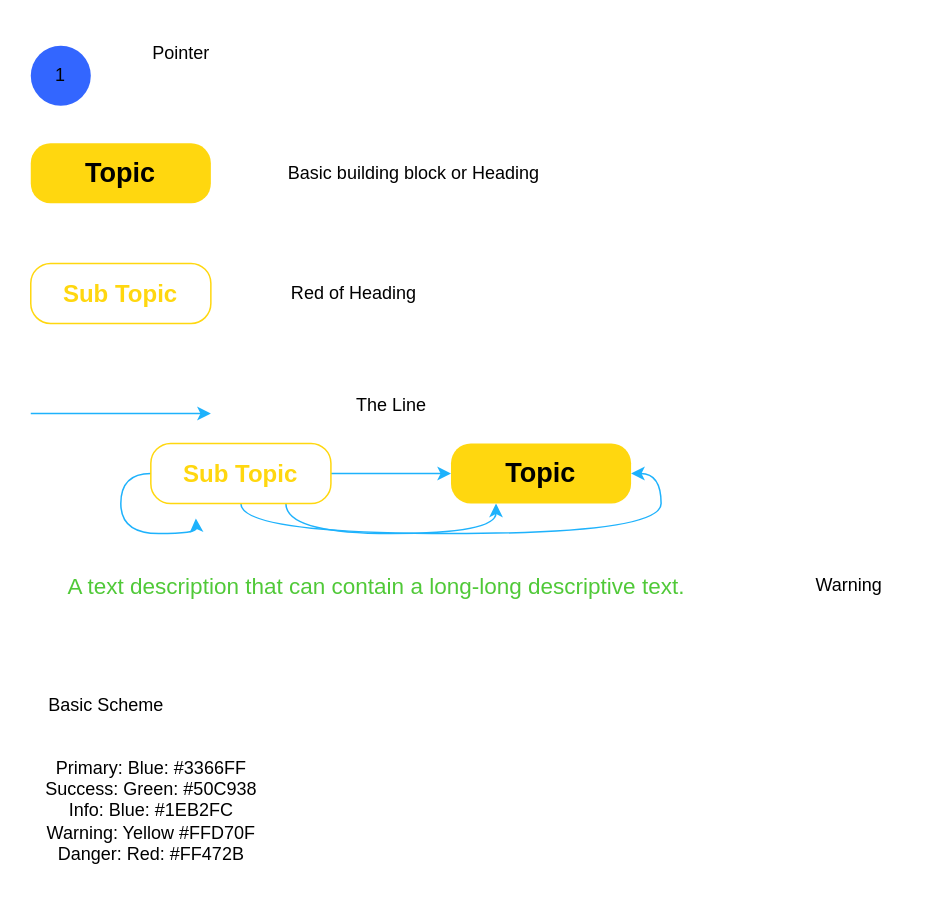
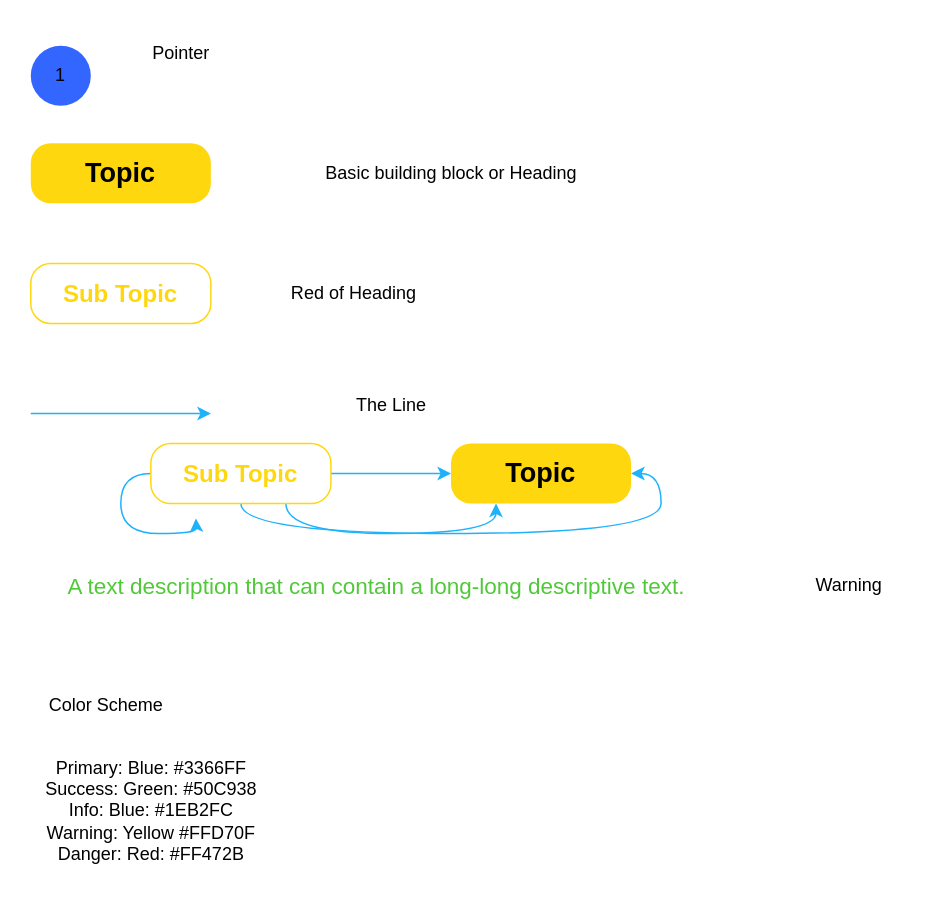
(413, 173) -> (451, 173)
(107, 706) -> (107, 706)
